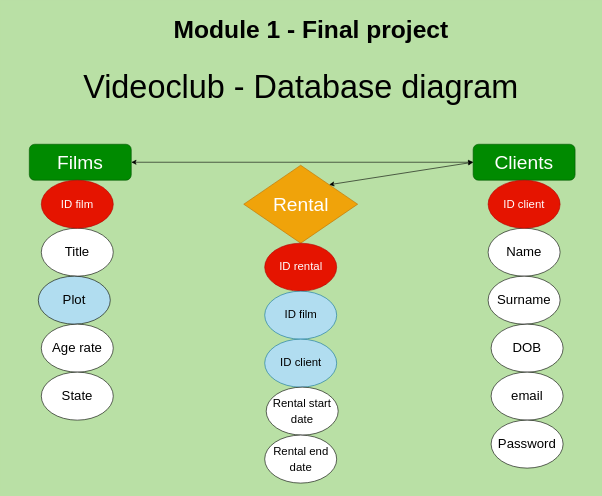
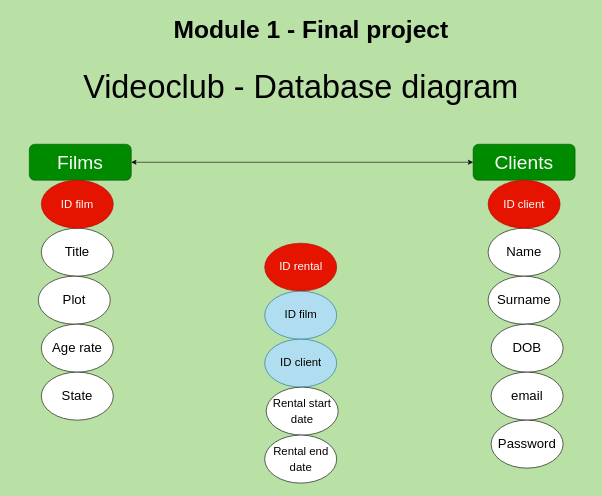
(399, 174) -> none
(301, 204) -> none
(74, 300) -> (74, 300)
